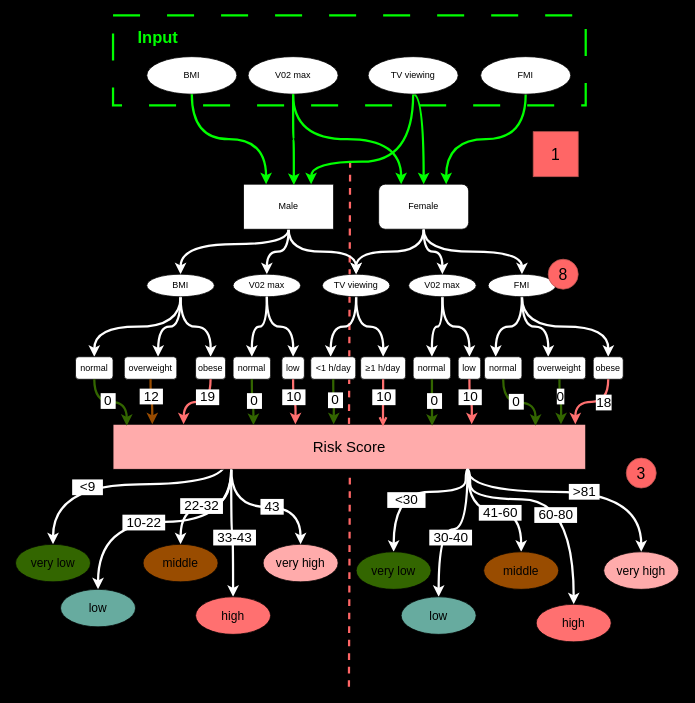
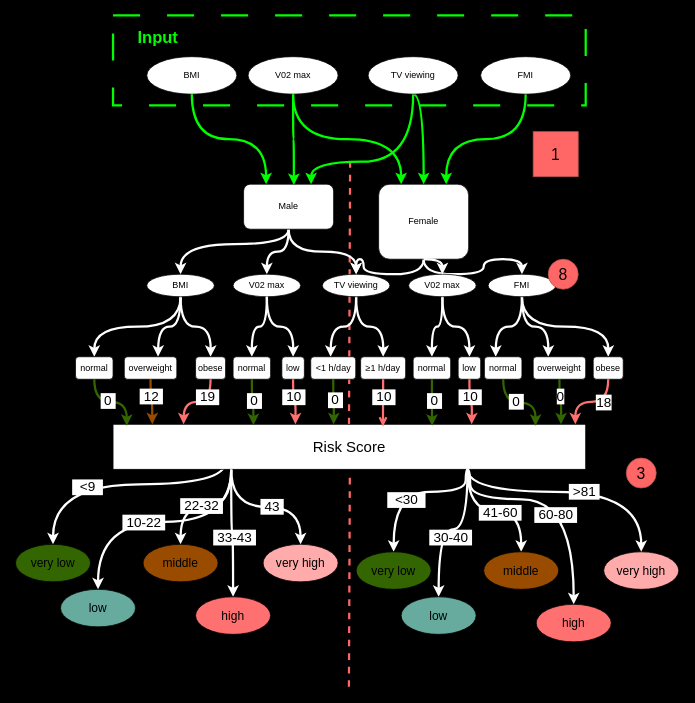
(288, 207) -> (288, 207)
(423, 207) -> (423, 222)
(349, 447) -> (349, 447)
